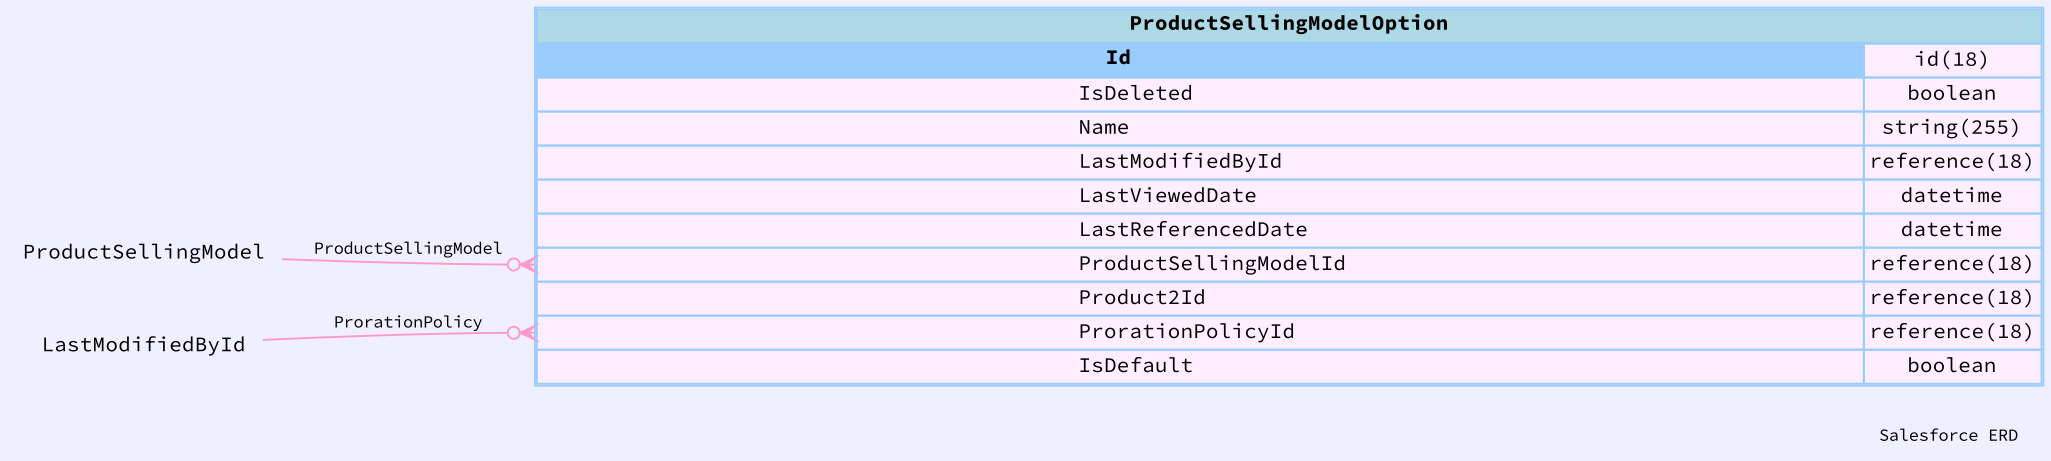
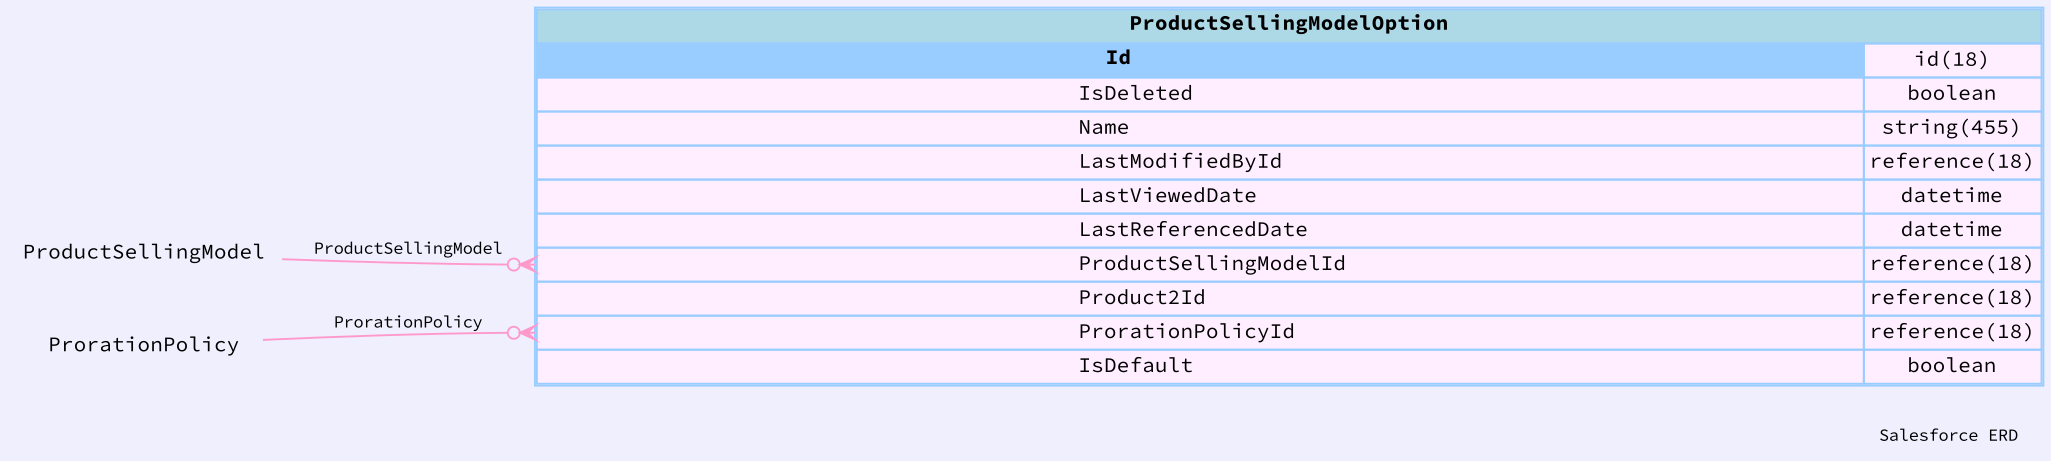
(1953, 128) -> (1953, 128)
(145, 346) -> (145, 346)
